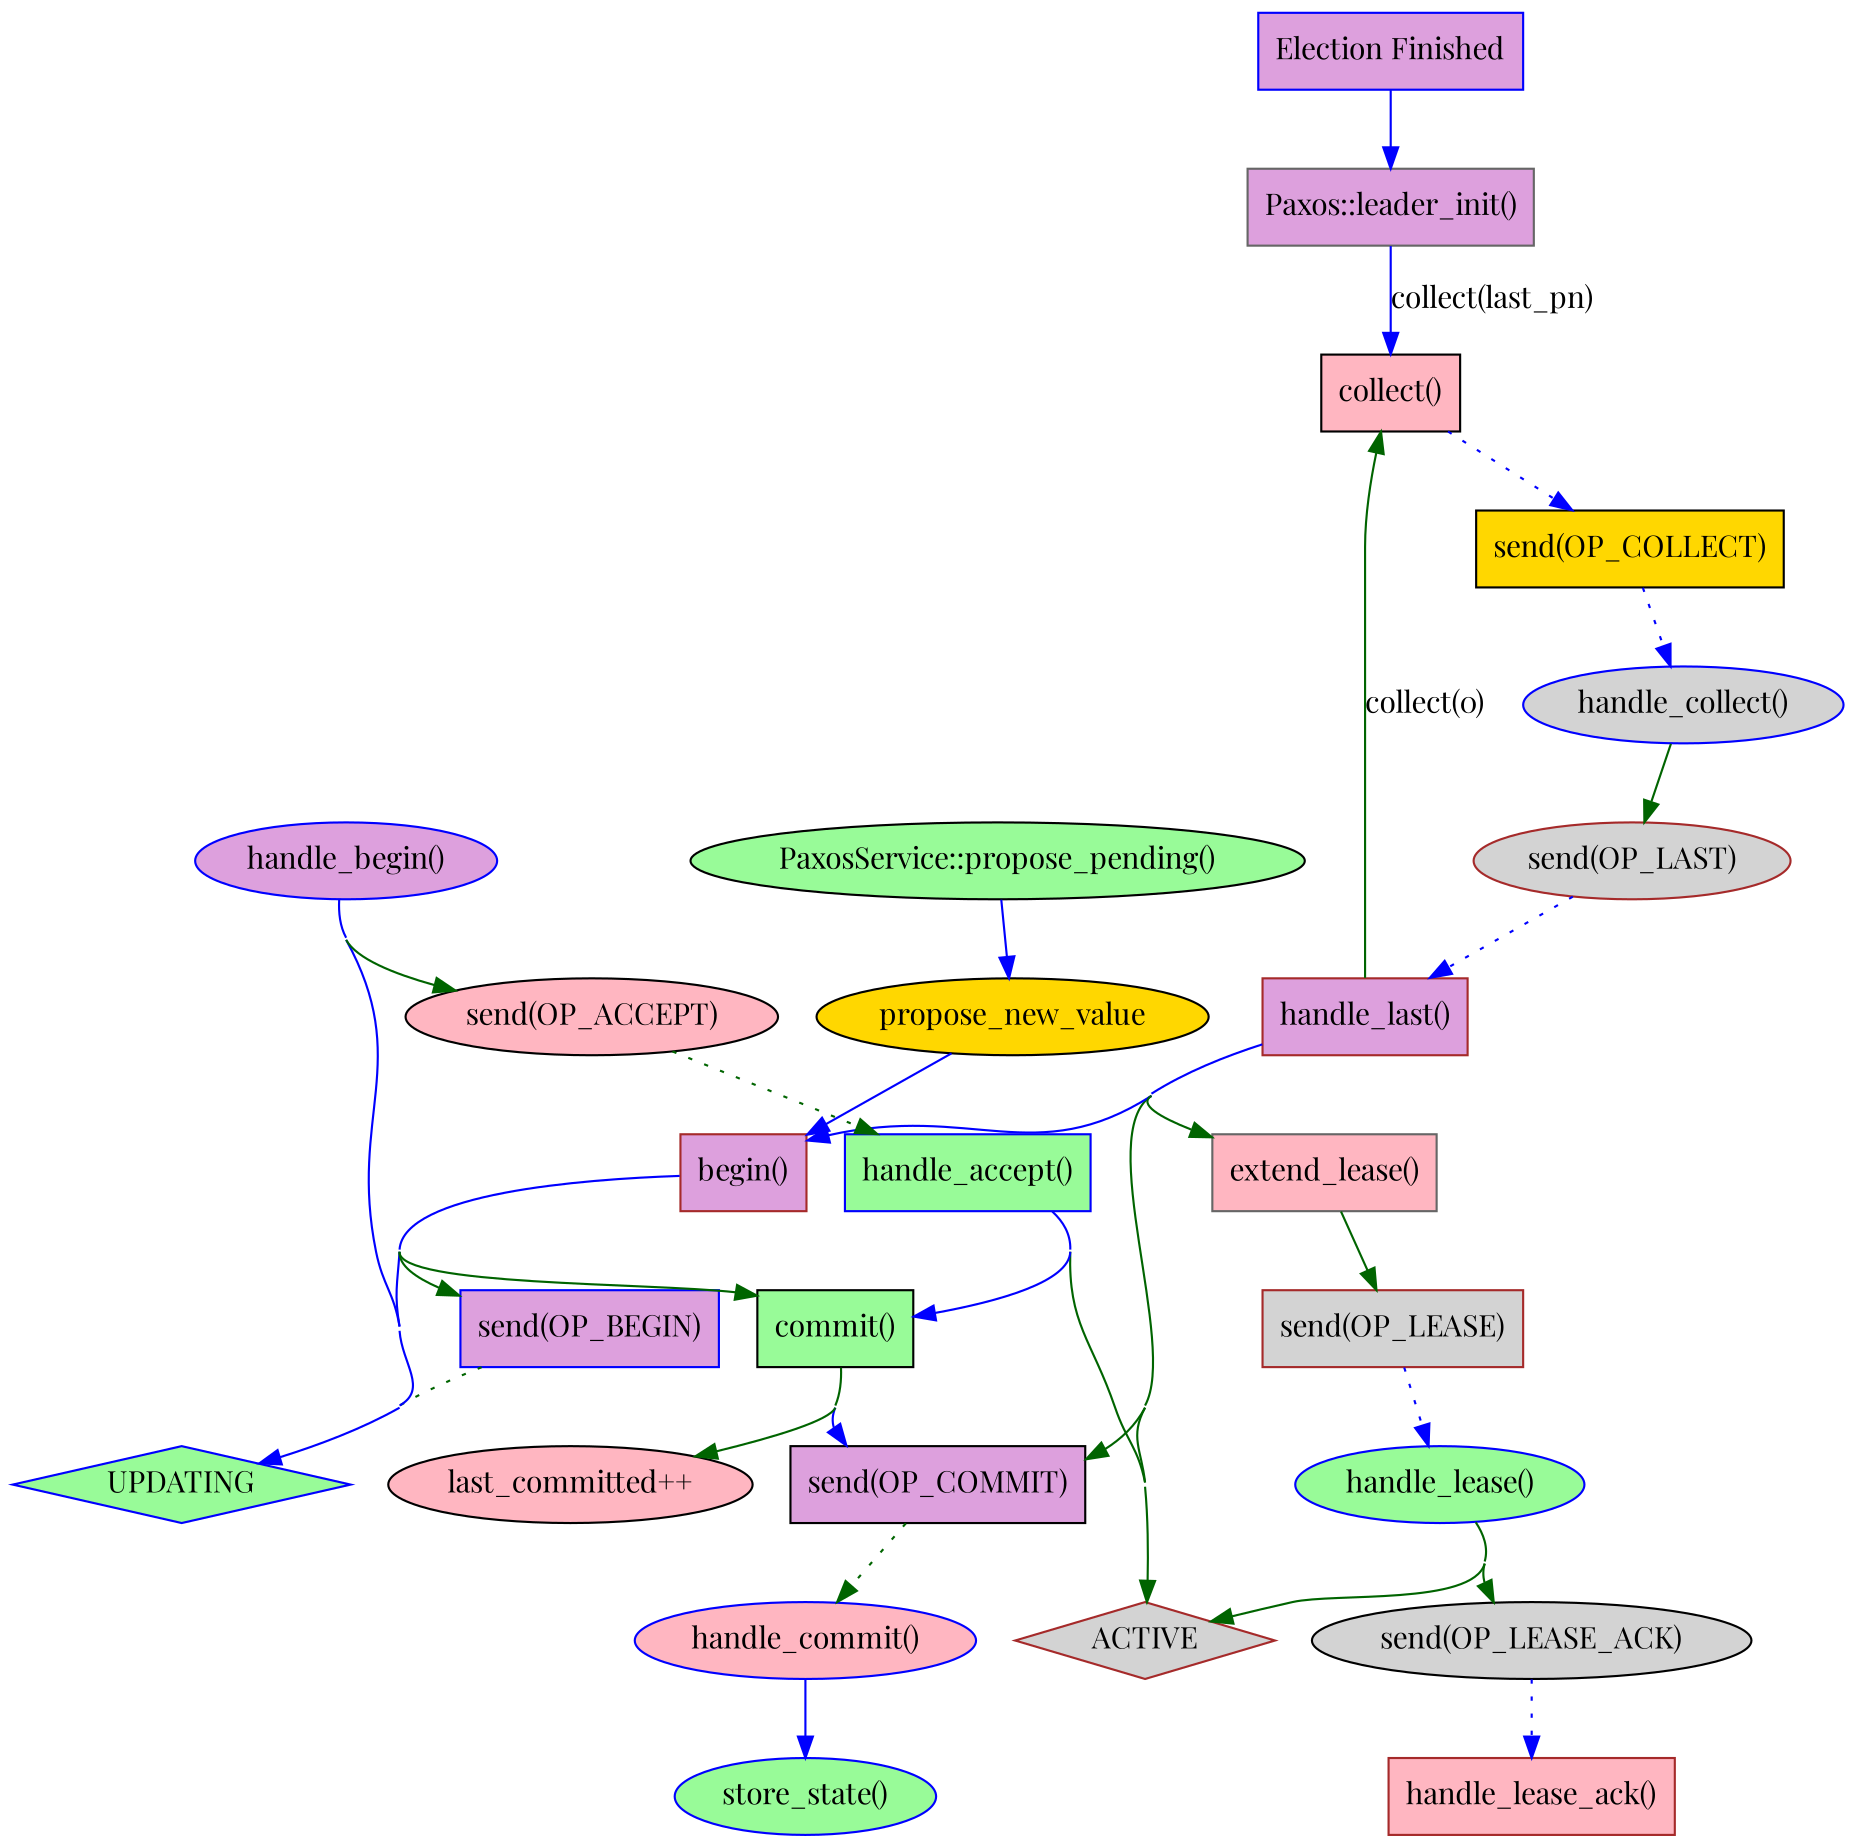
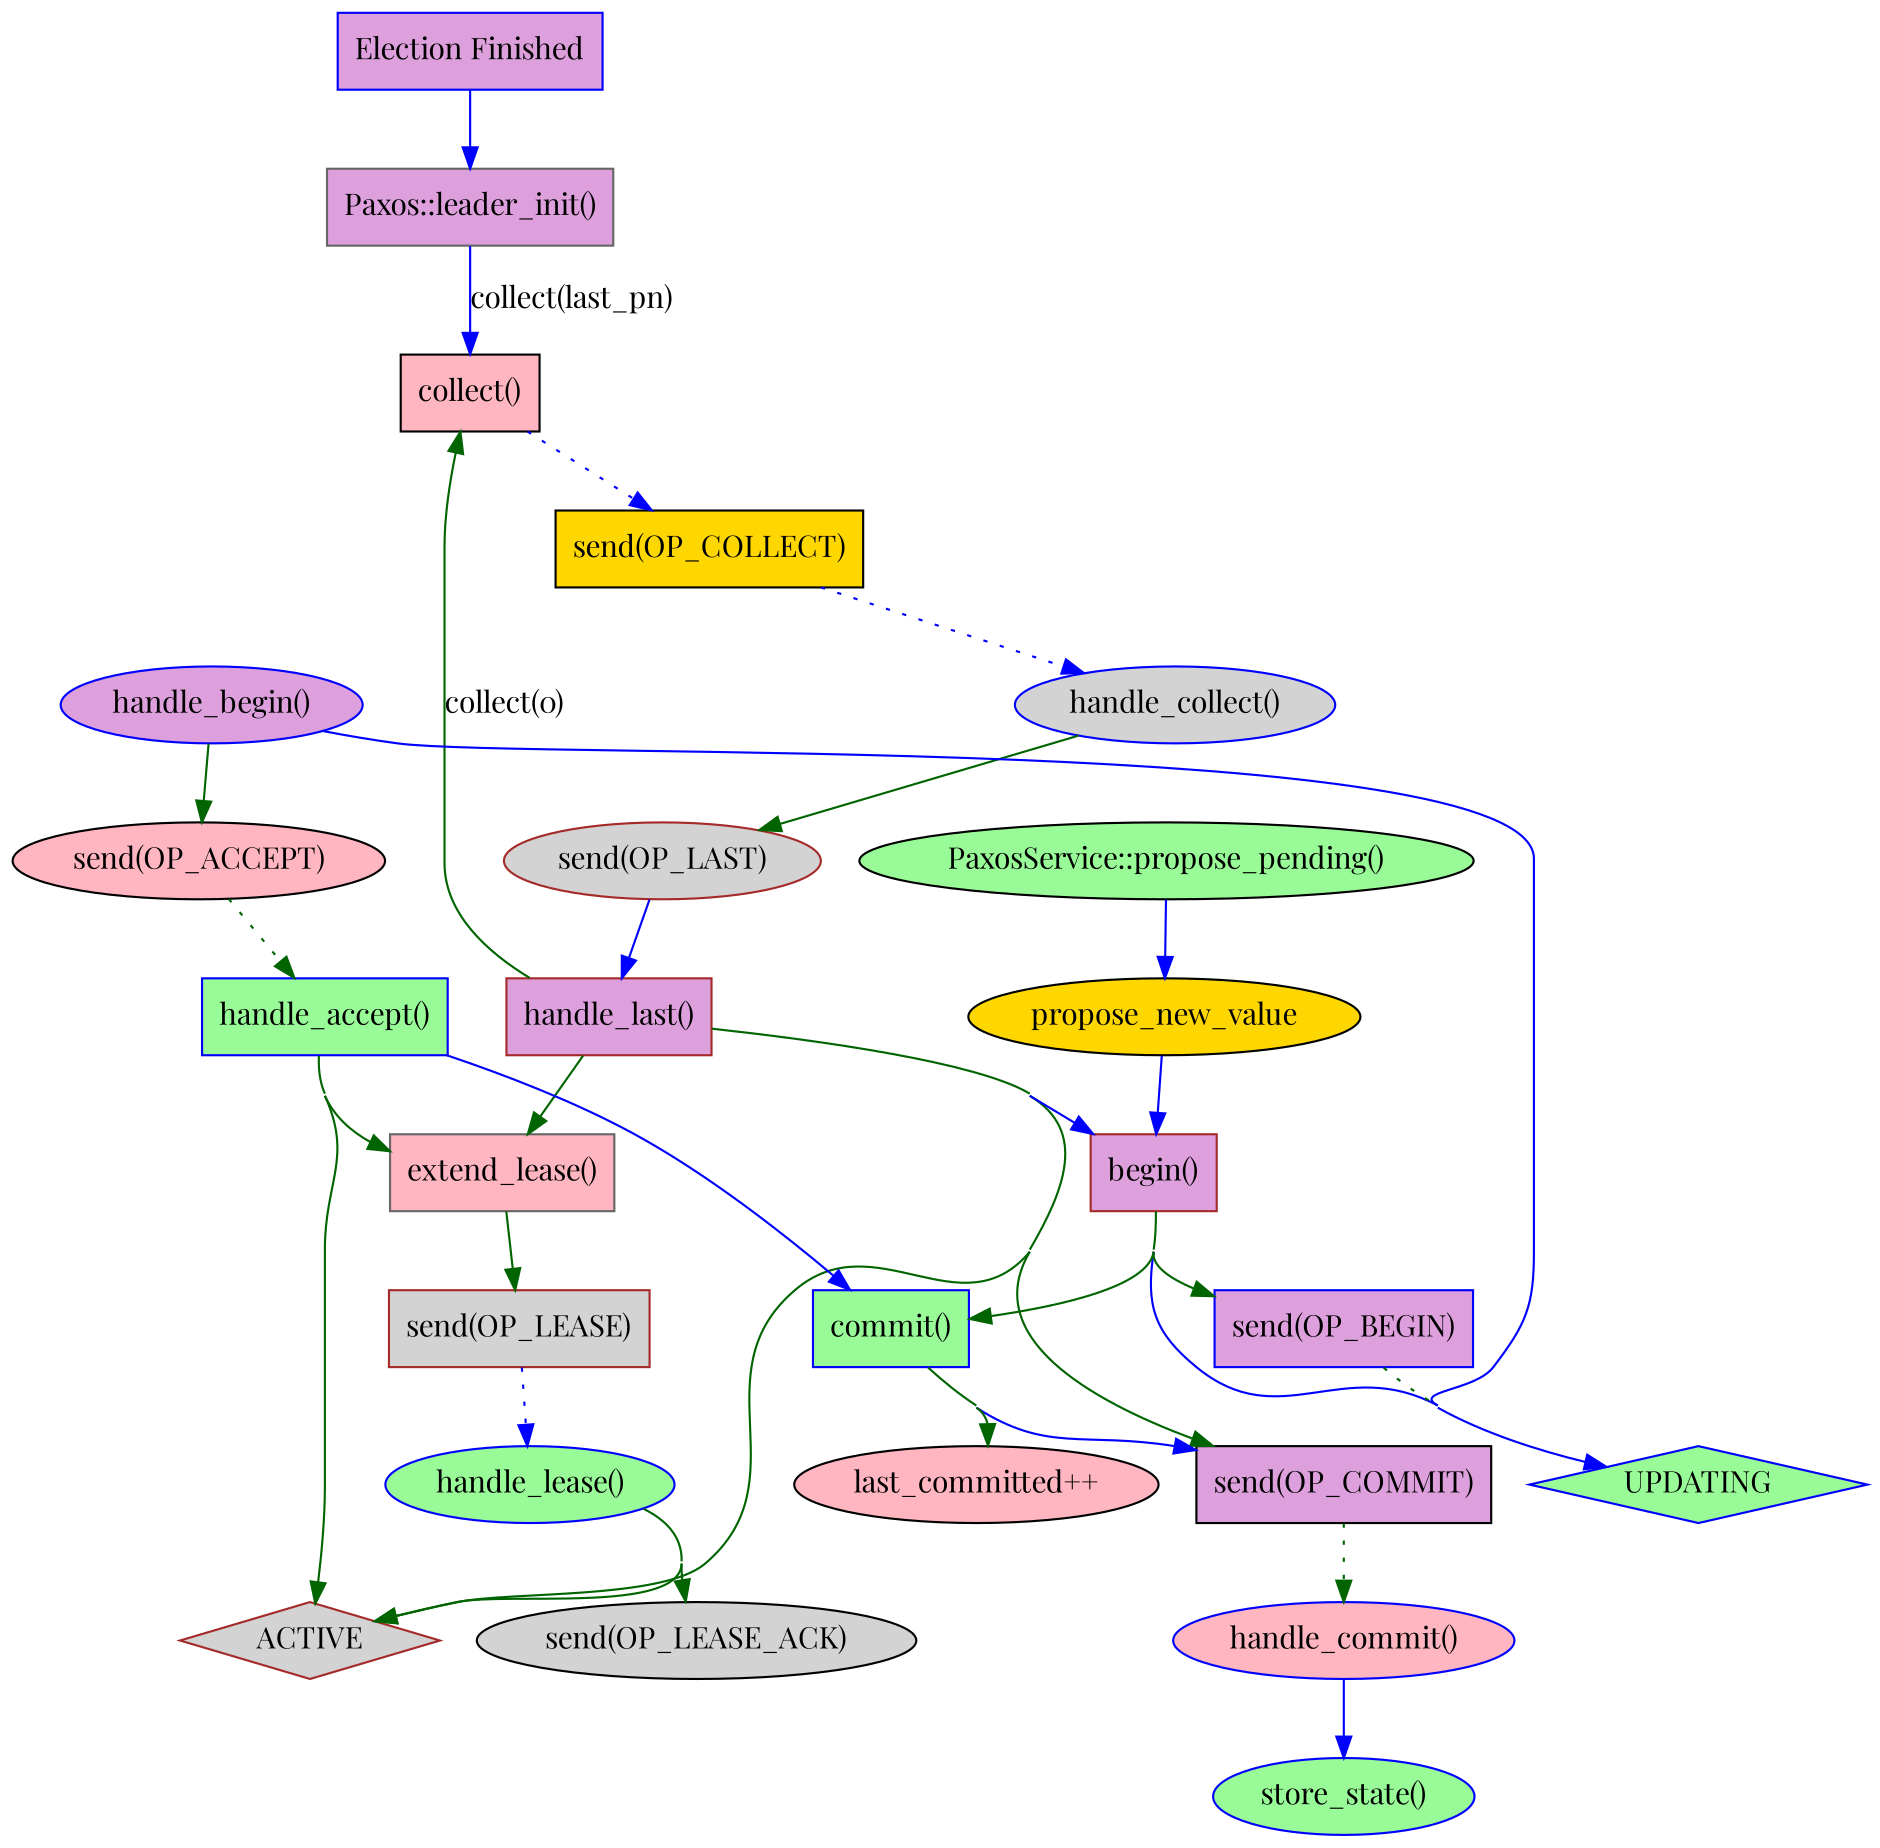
(1511, 932) -> (639, 929)
none -> (344, 1123)
(835, 1329) -> (891, 1329)
(1532, 1796) -> none
